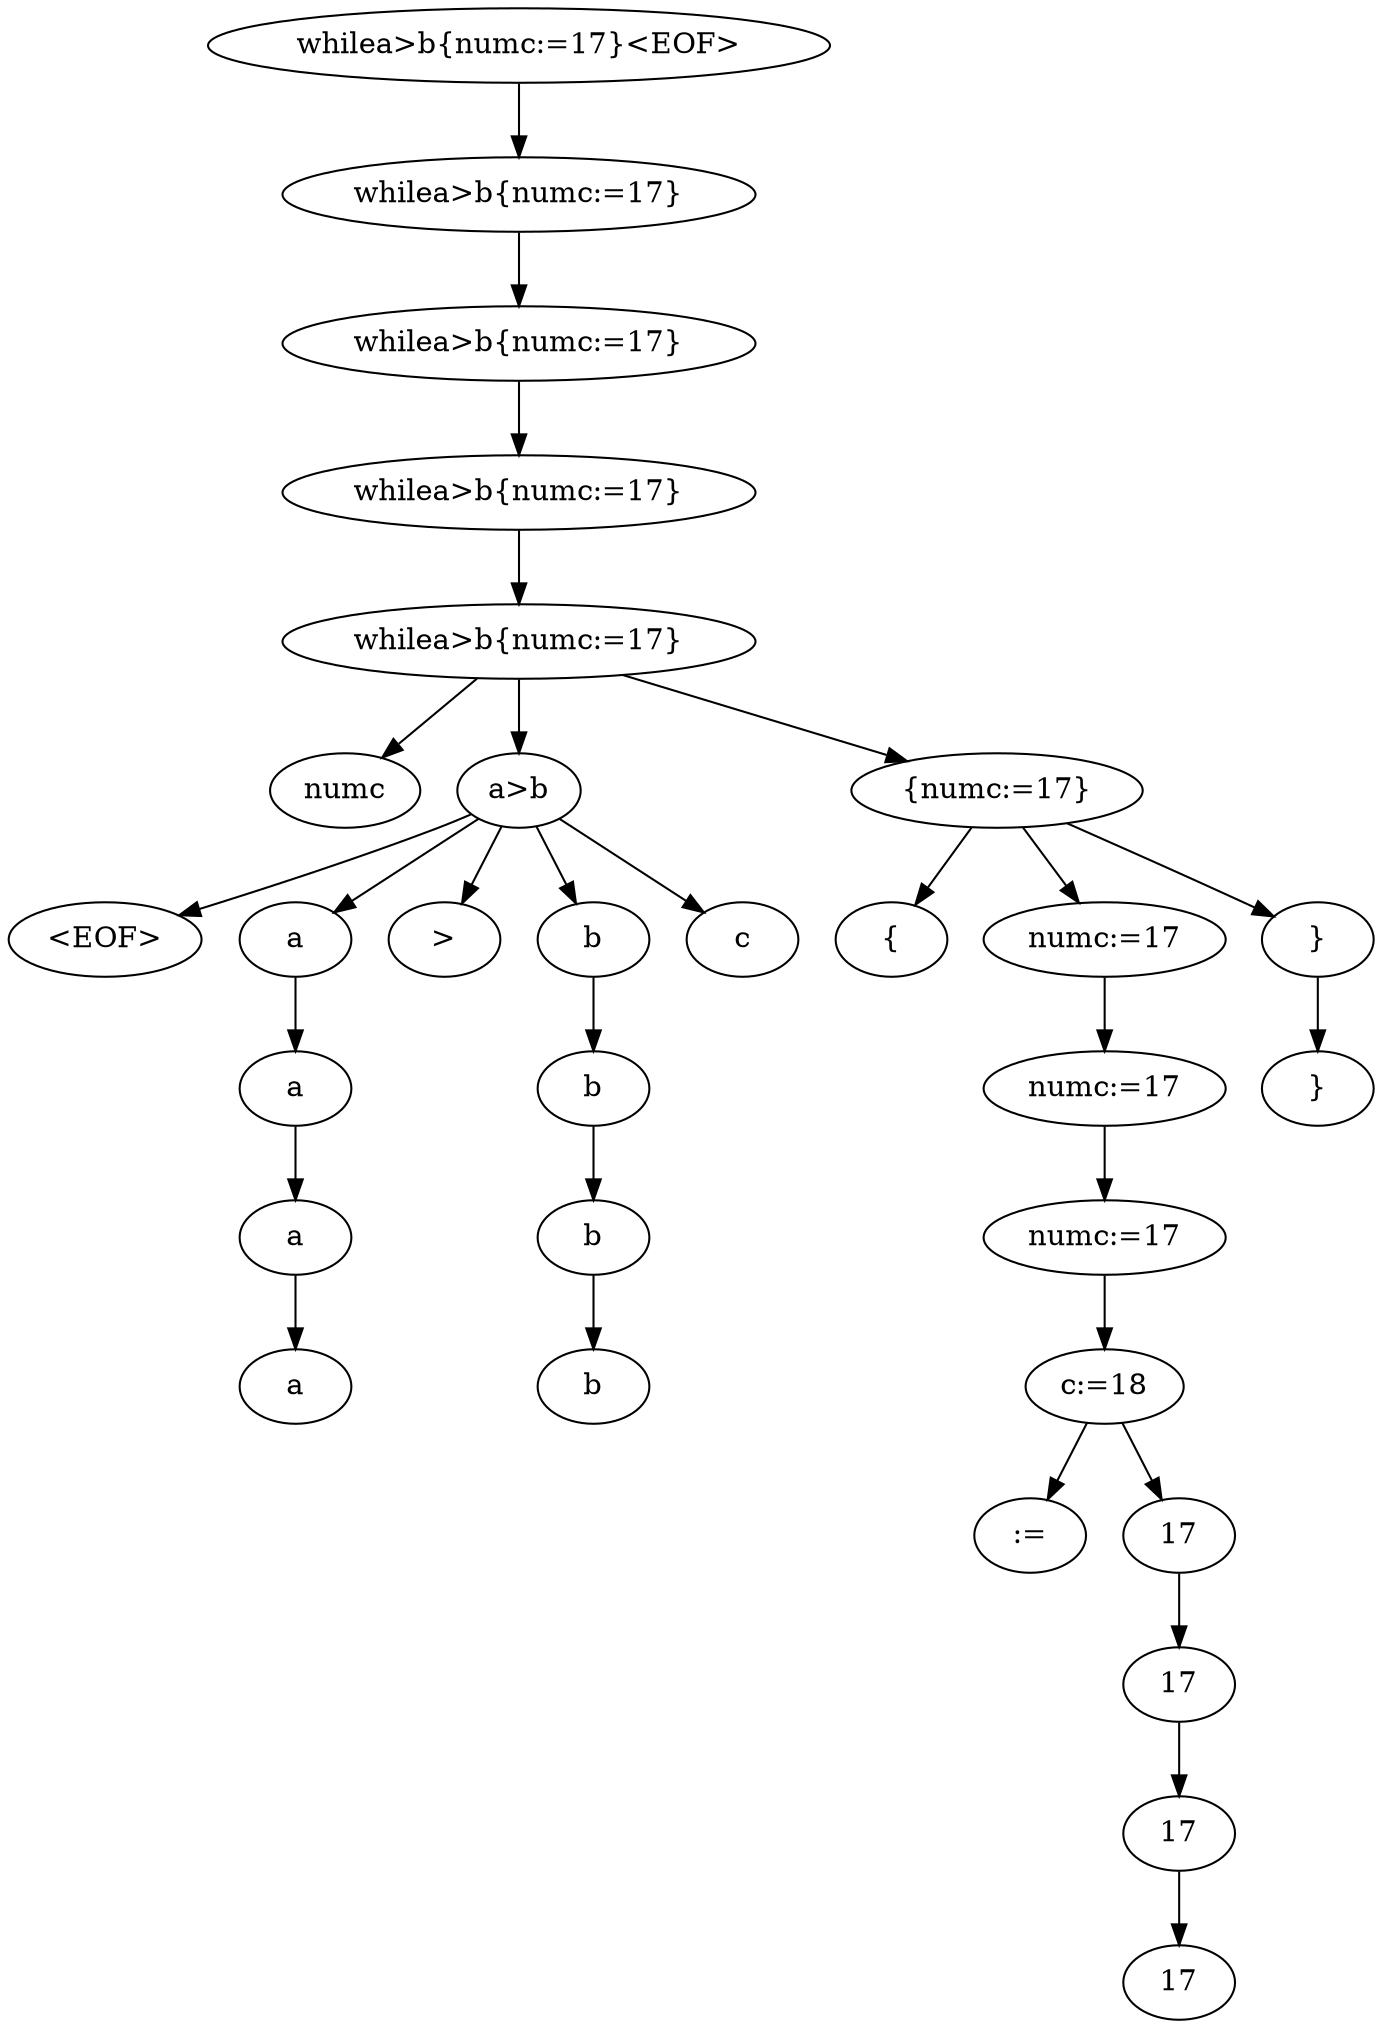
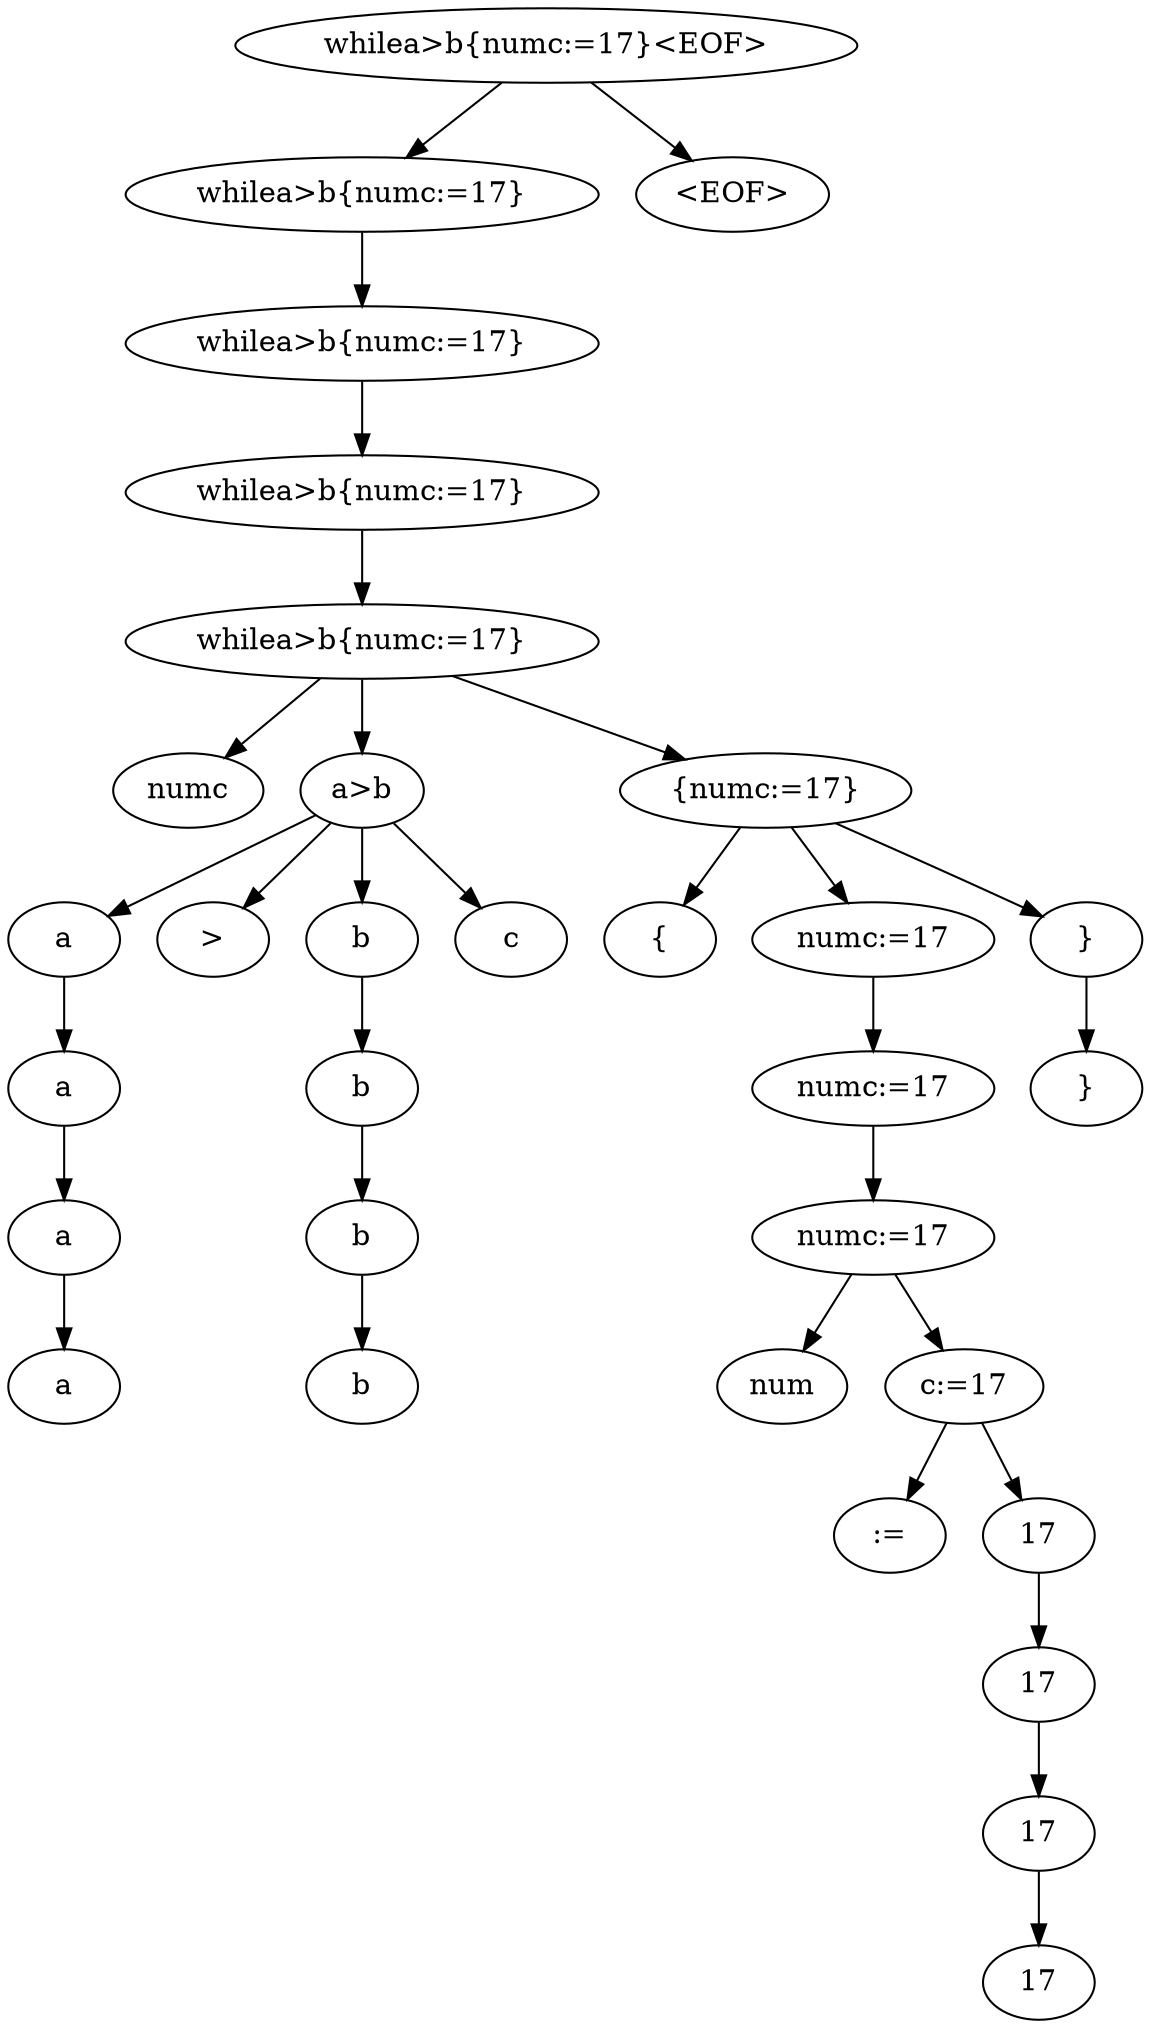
(336, 865) -> (633, 115)
none -> (782, 1387)
(1105, 1387) -> (964, 1387)
